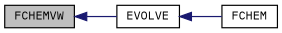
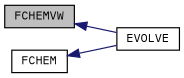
(207, 17) -> (98, 49)
